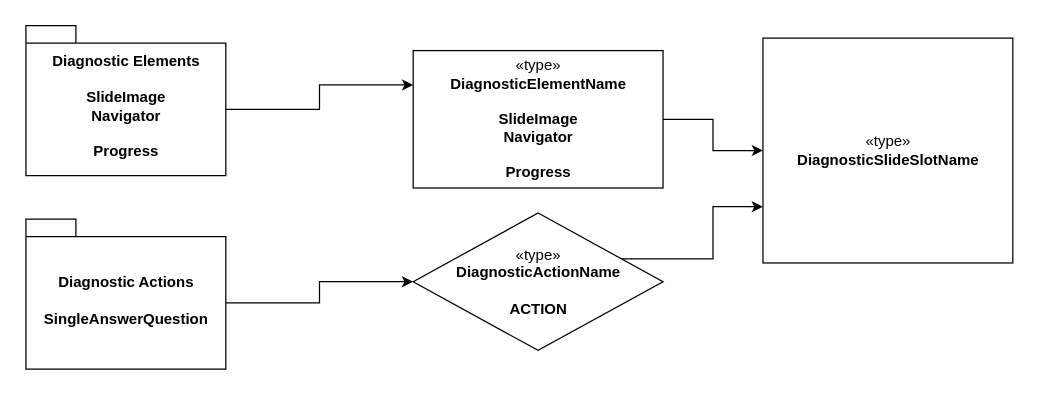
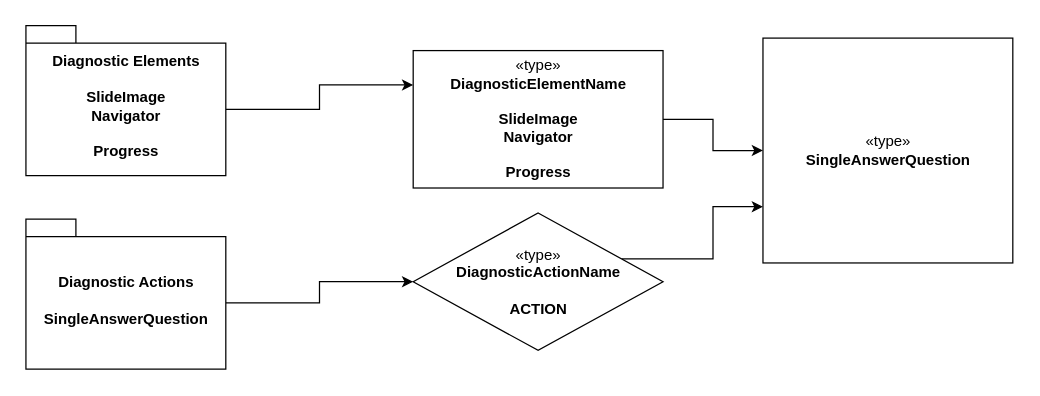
(889, 151) -> (889, 151)
